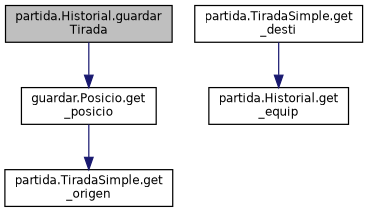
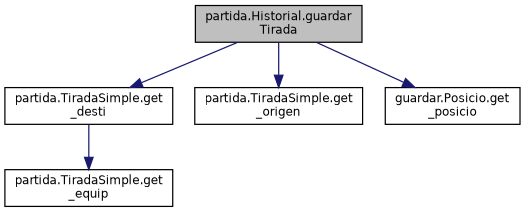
none -> (190, 62)
(279, 106) -> (89, 188)
(89, 141) -> (279, 59)
